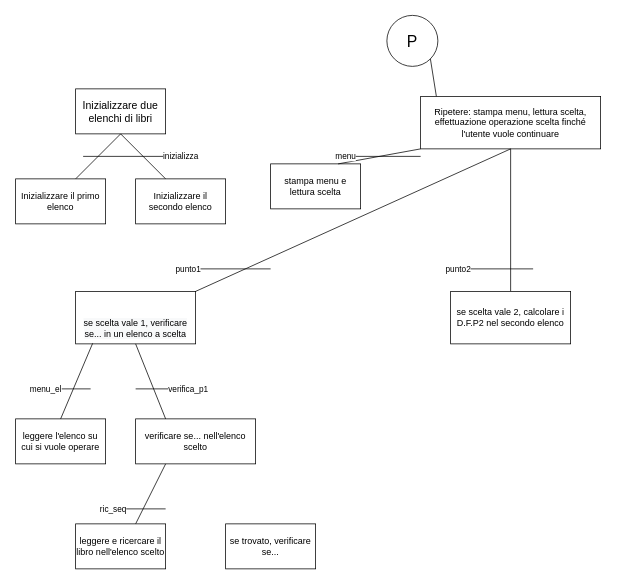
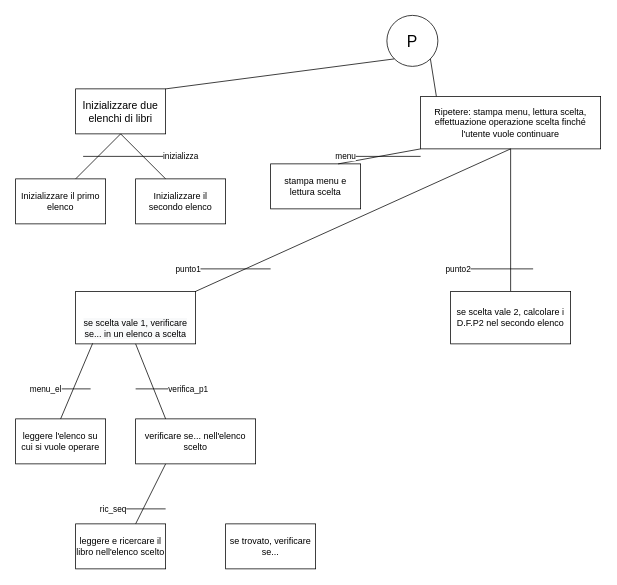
none -> (280, 74)
